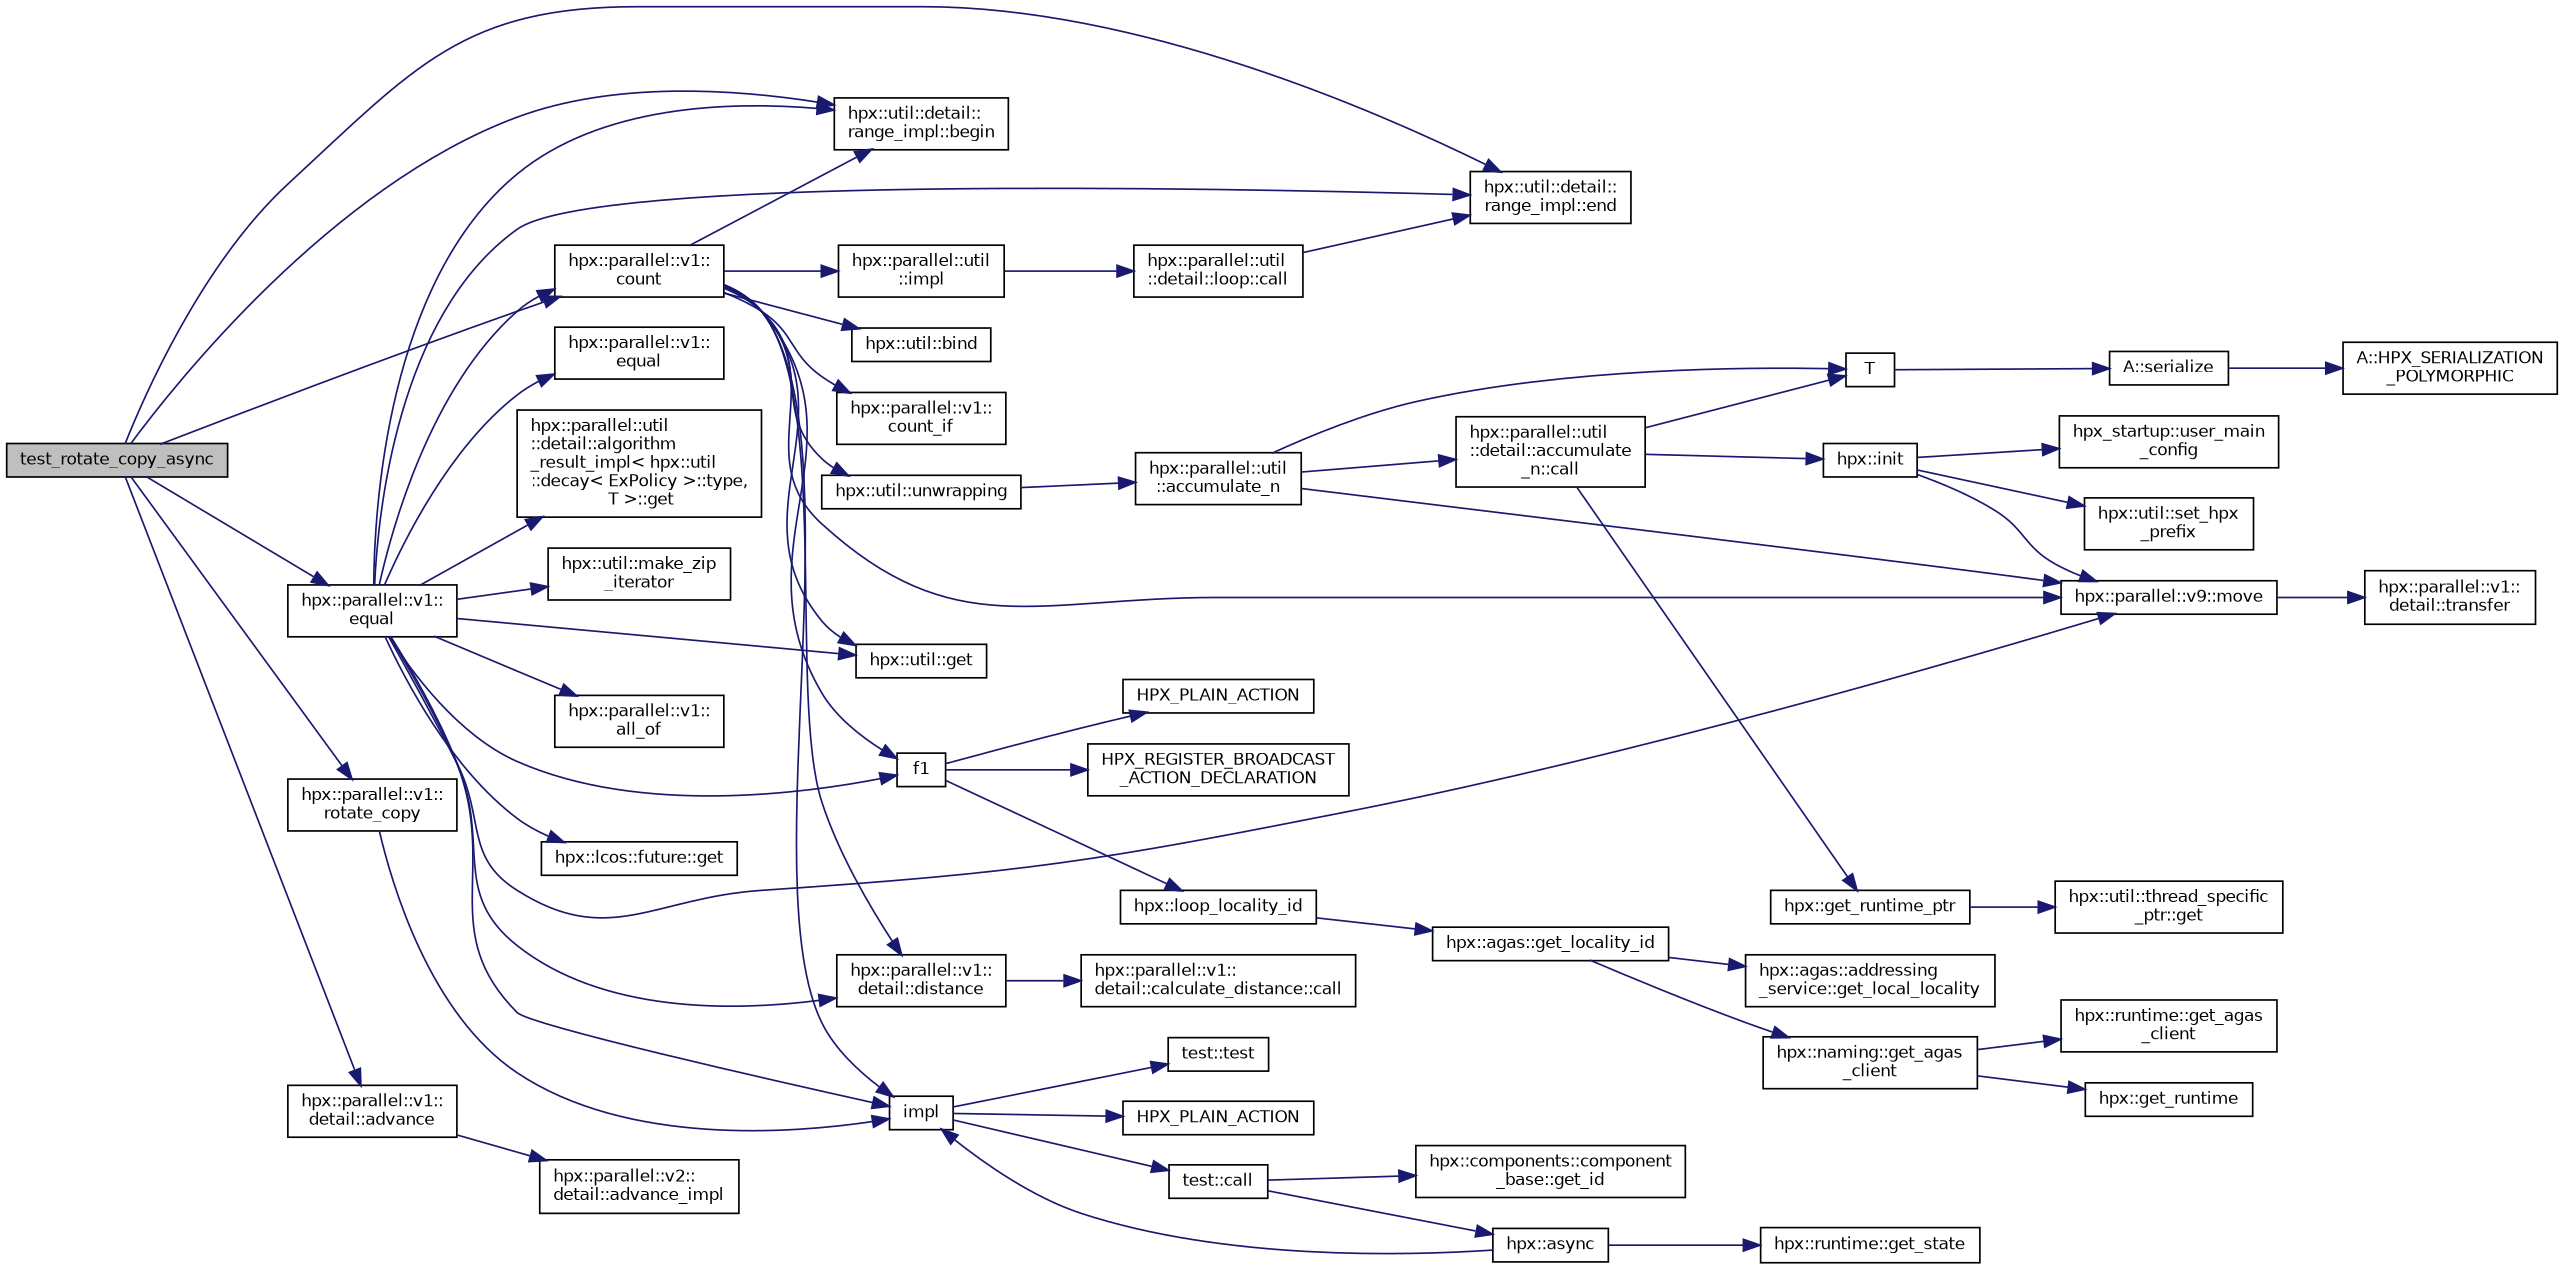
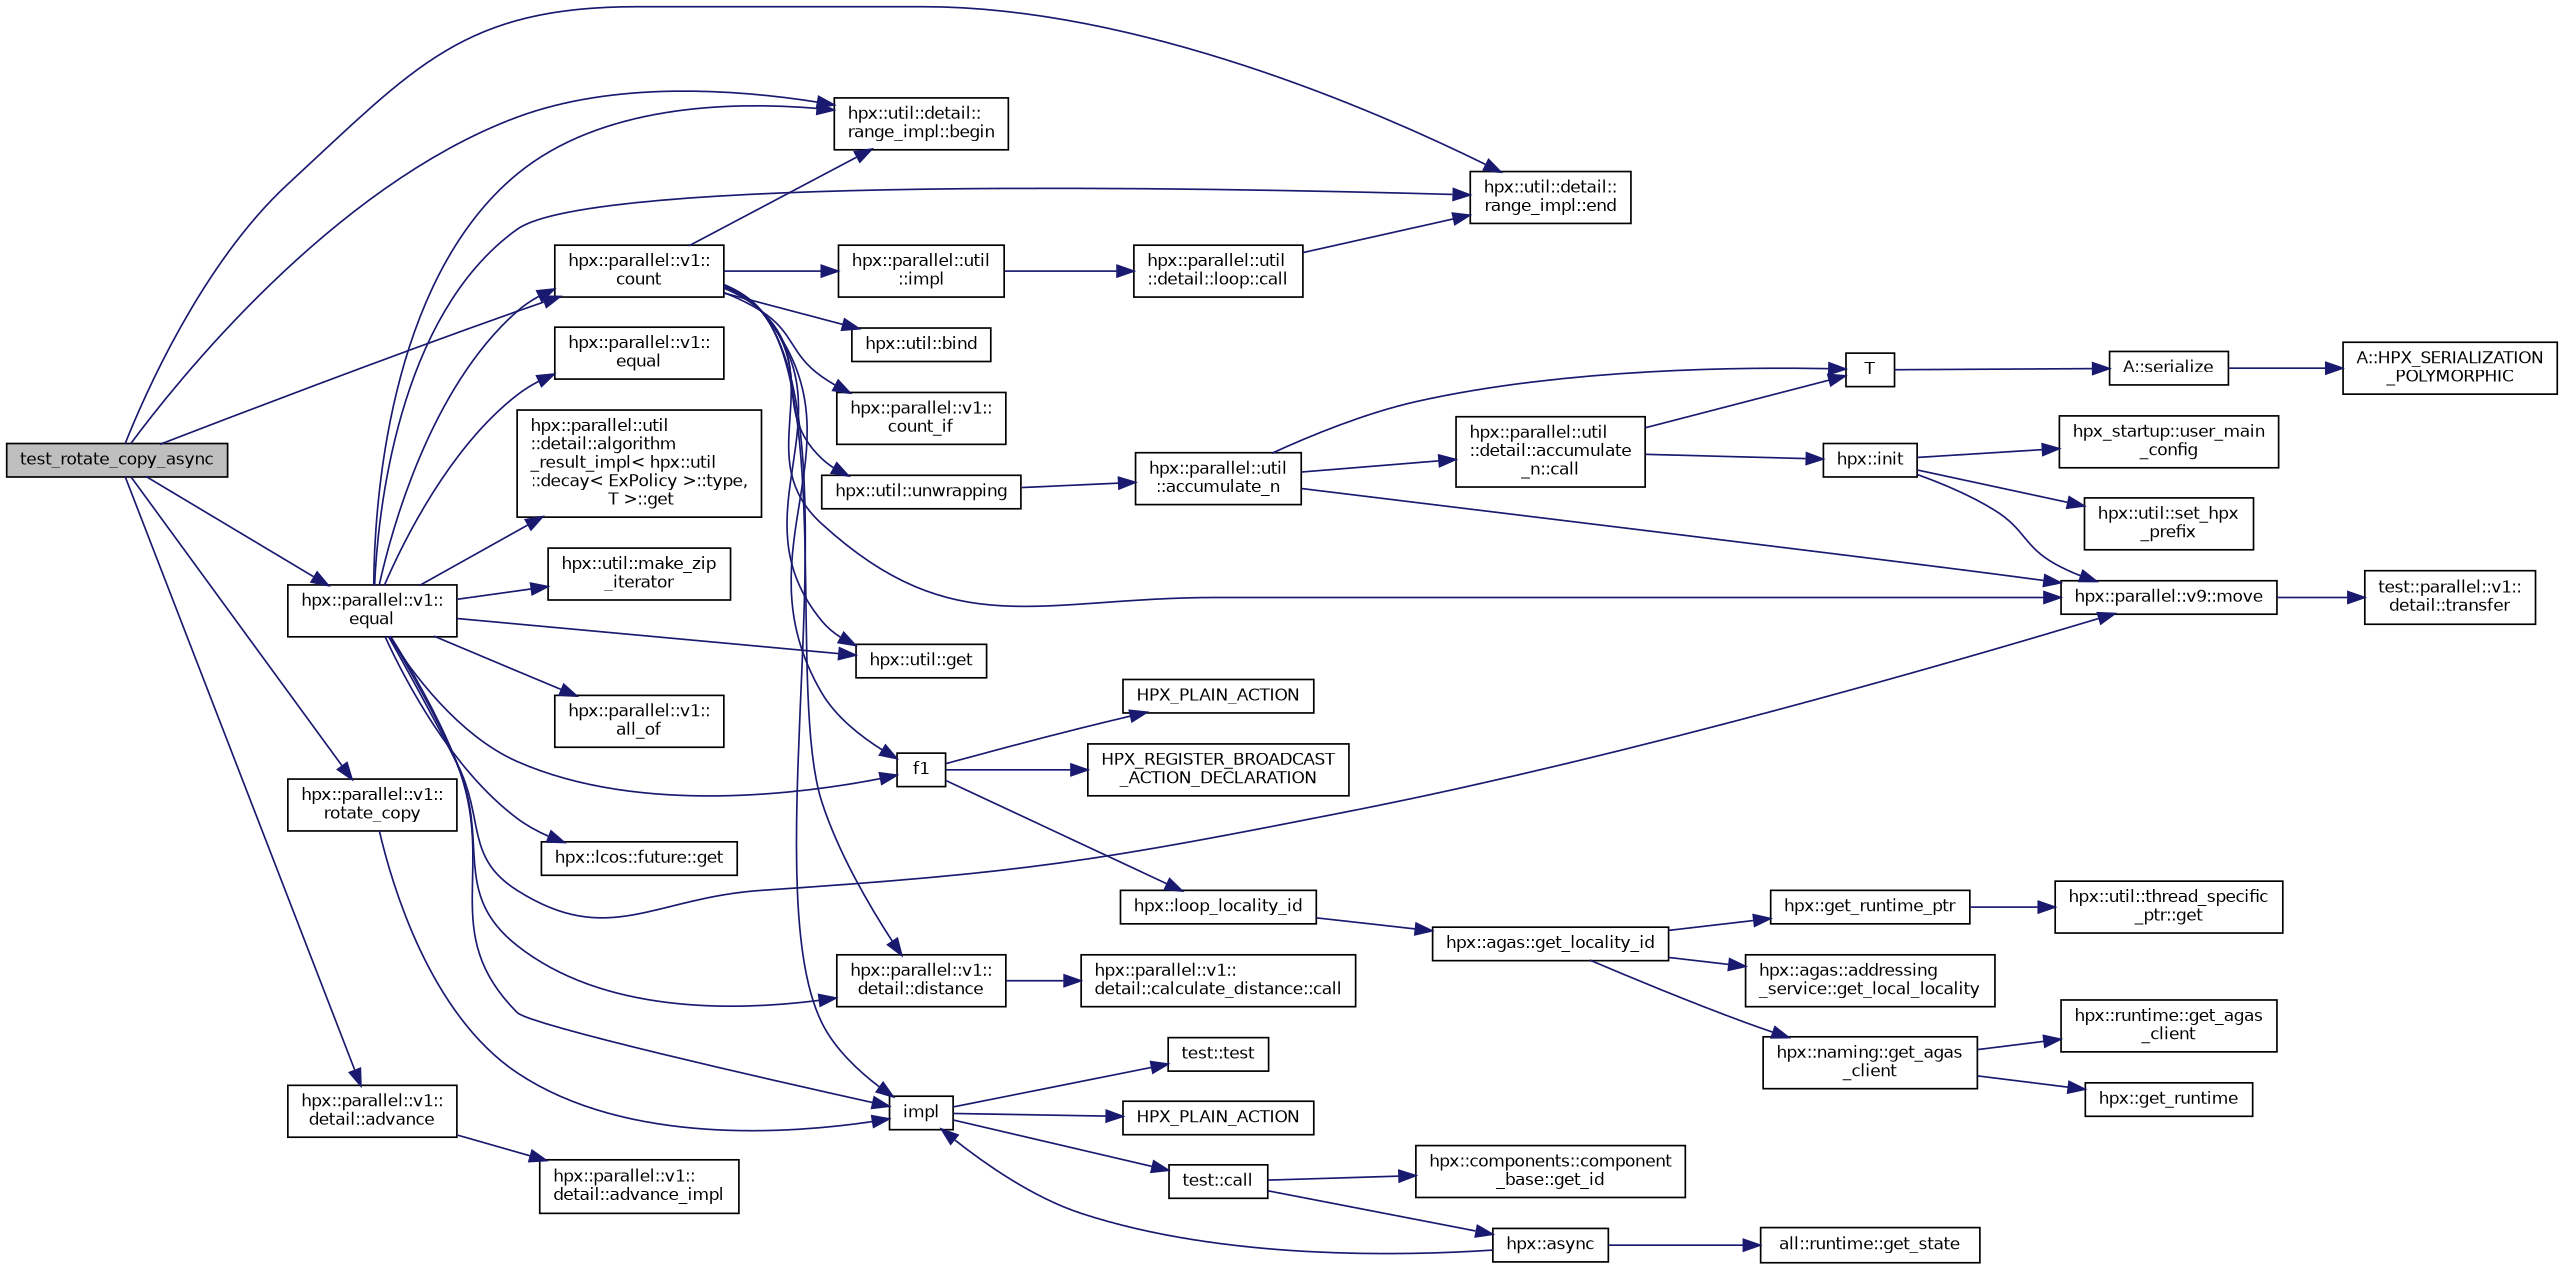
(2450, 597) -> (2450, 597)
(1712, 682) -> (1711, 925)
(639, 1187) -> (639, 1187)
(1870, 1245) -> (1870, 1245)
